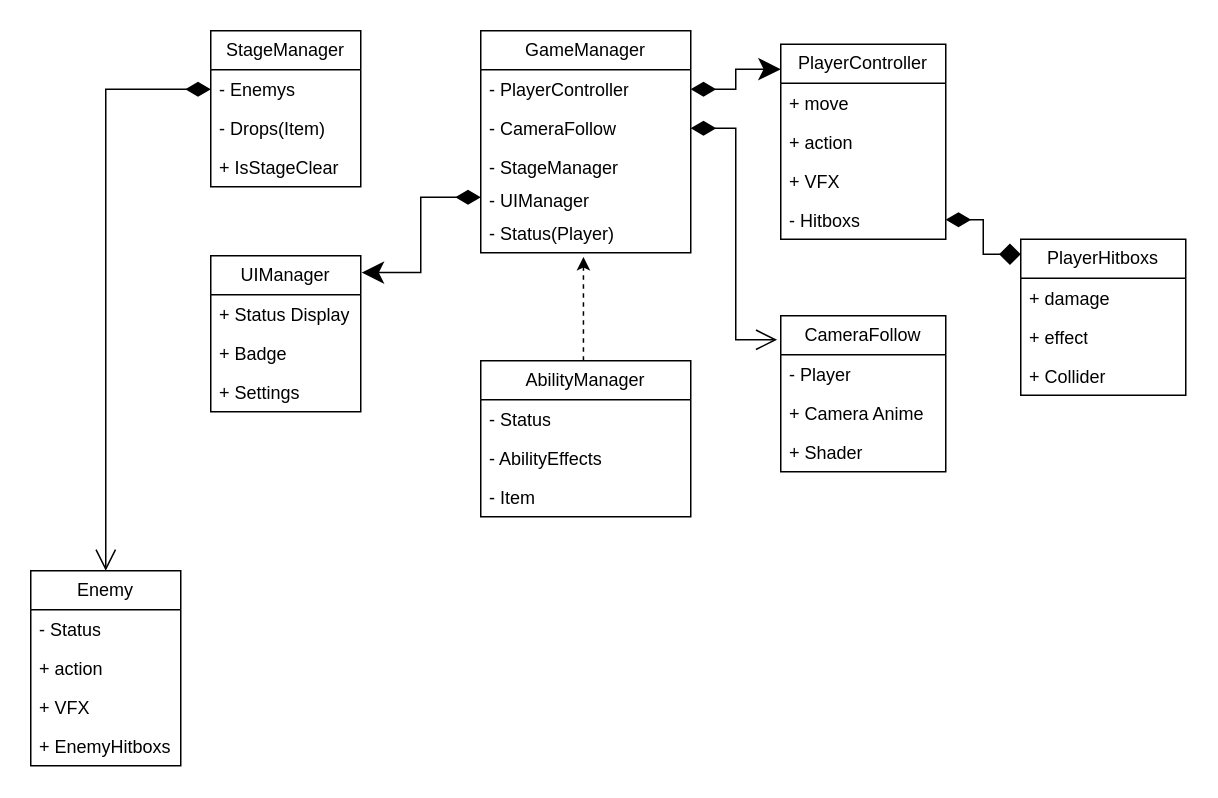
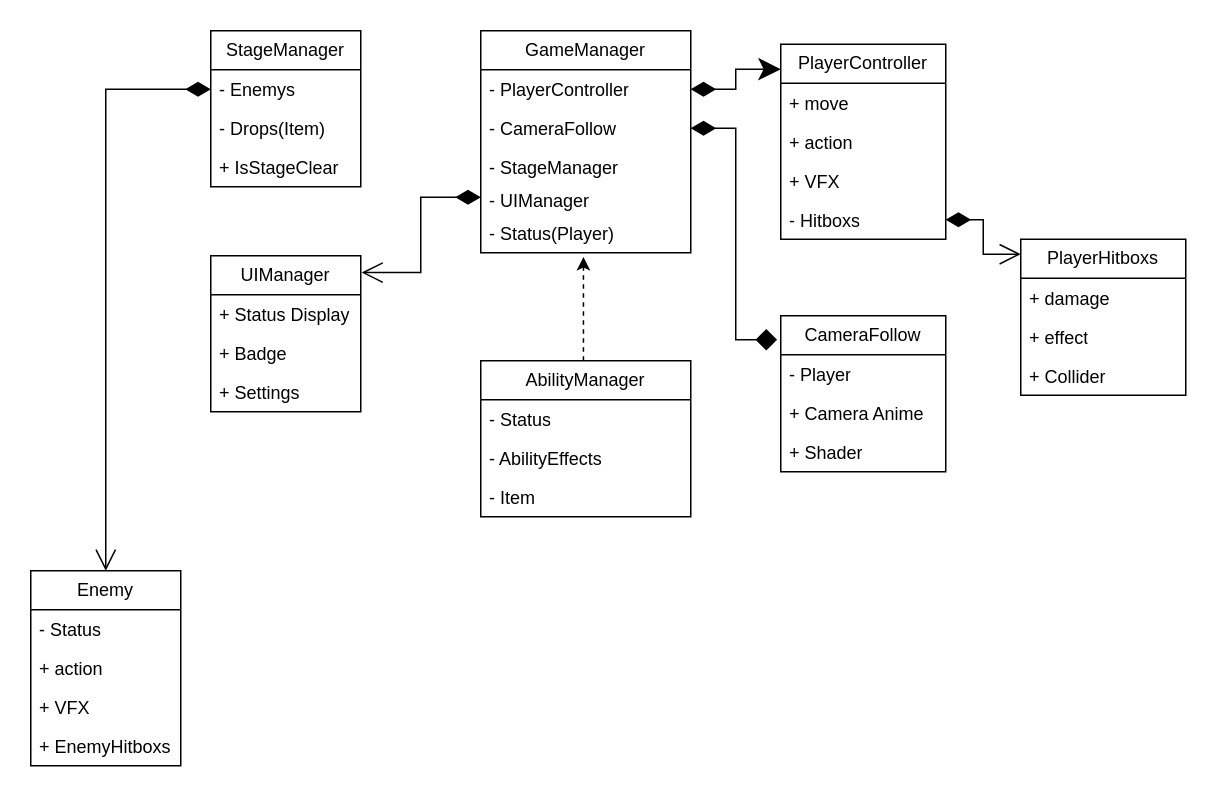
(999, 254) -> (1007, 254)
(380, 273) -> (373, 273)
(764, 340) -> (756, 340)
